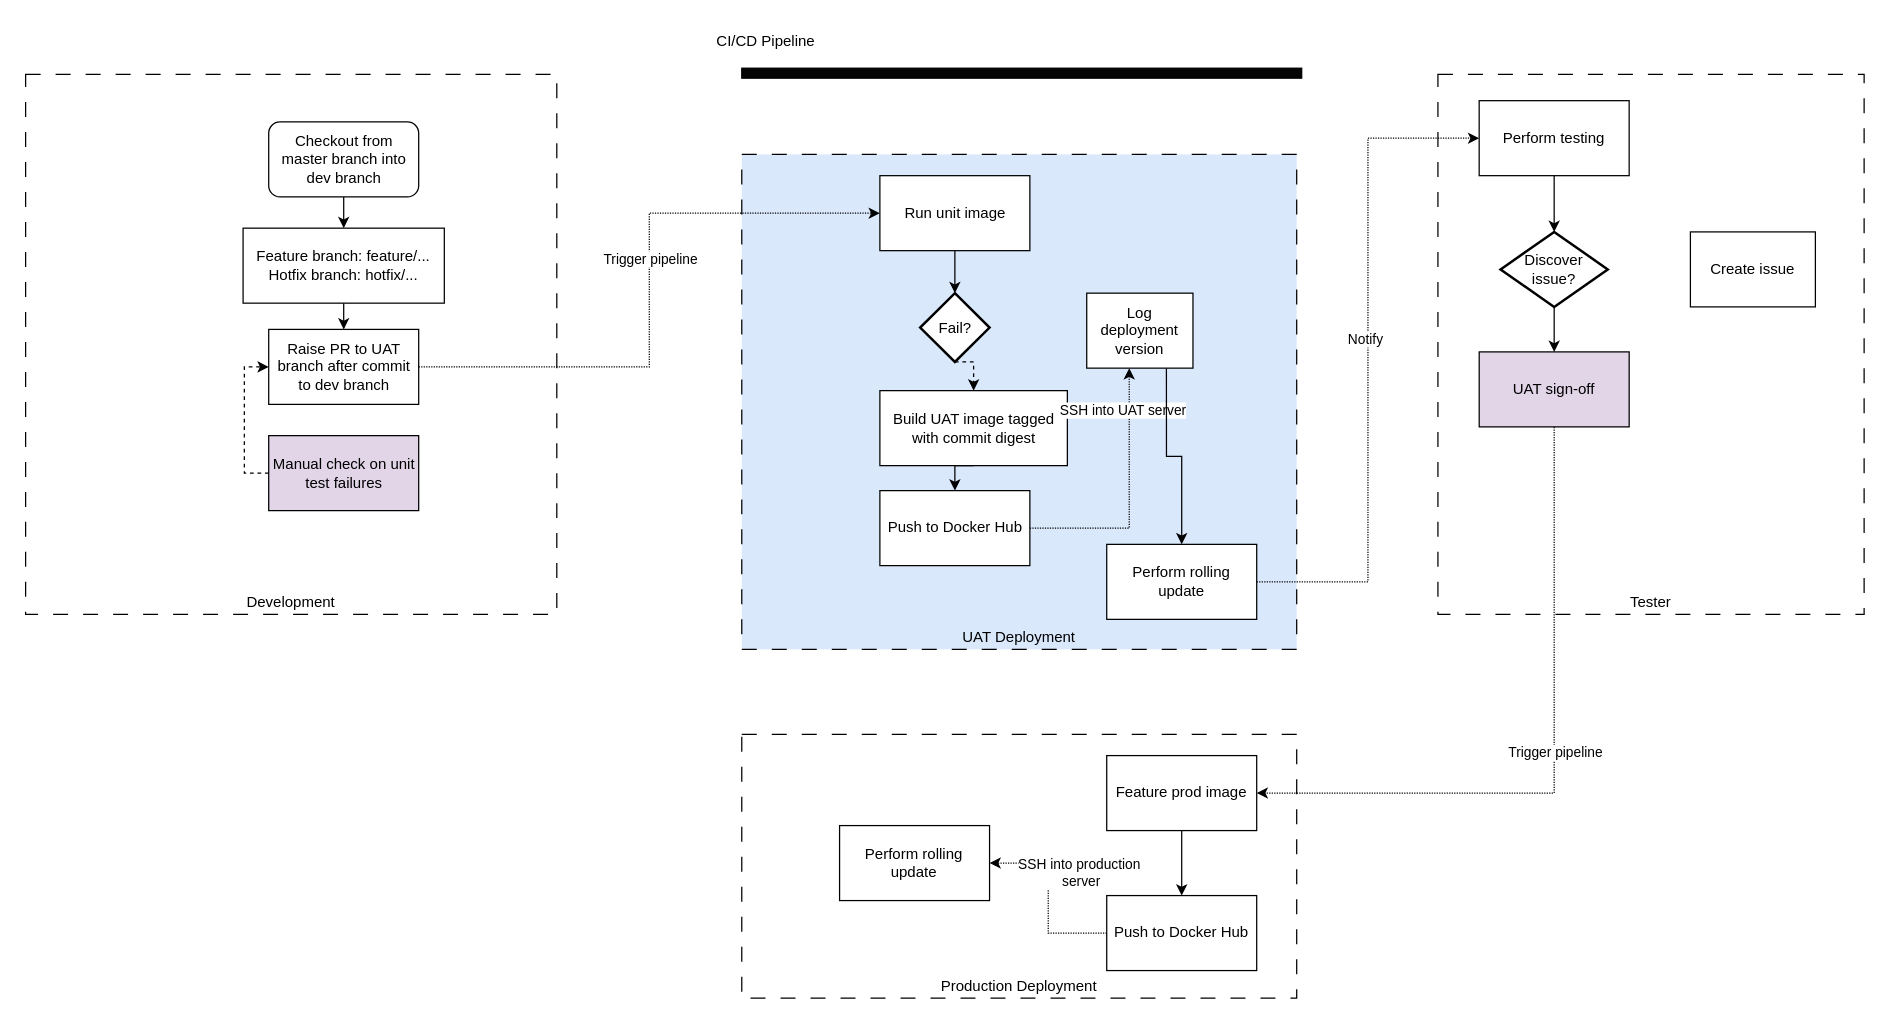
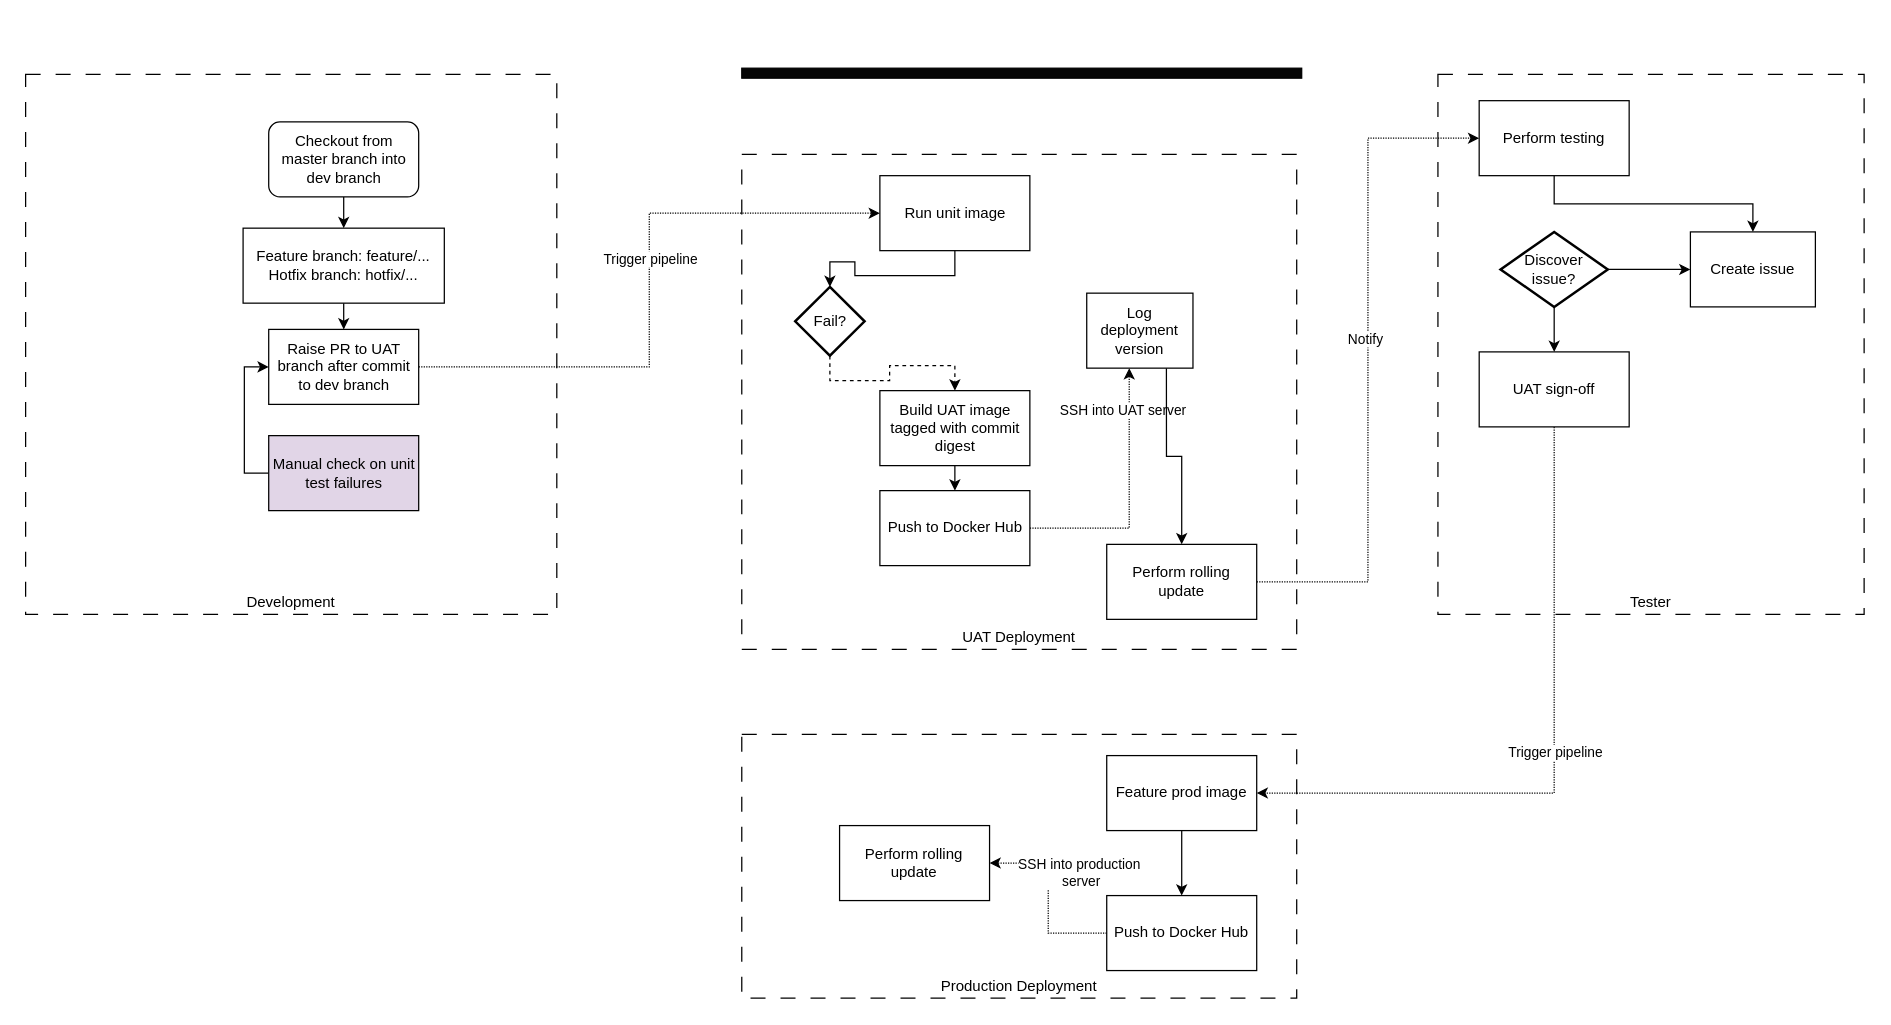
(765, 42) -> none
(1554, 212) -> (1662, 204)
none -> (1645, 269)
(955, 328) -> (830, 321)
(1554, 389) -> (1554, 389)
(244, 425) -> (244, 425)
(974, 428) -> (955, 428)
(1019, 637) -> (1019, 637)
